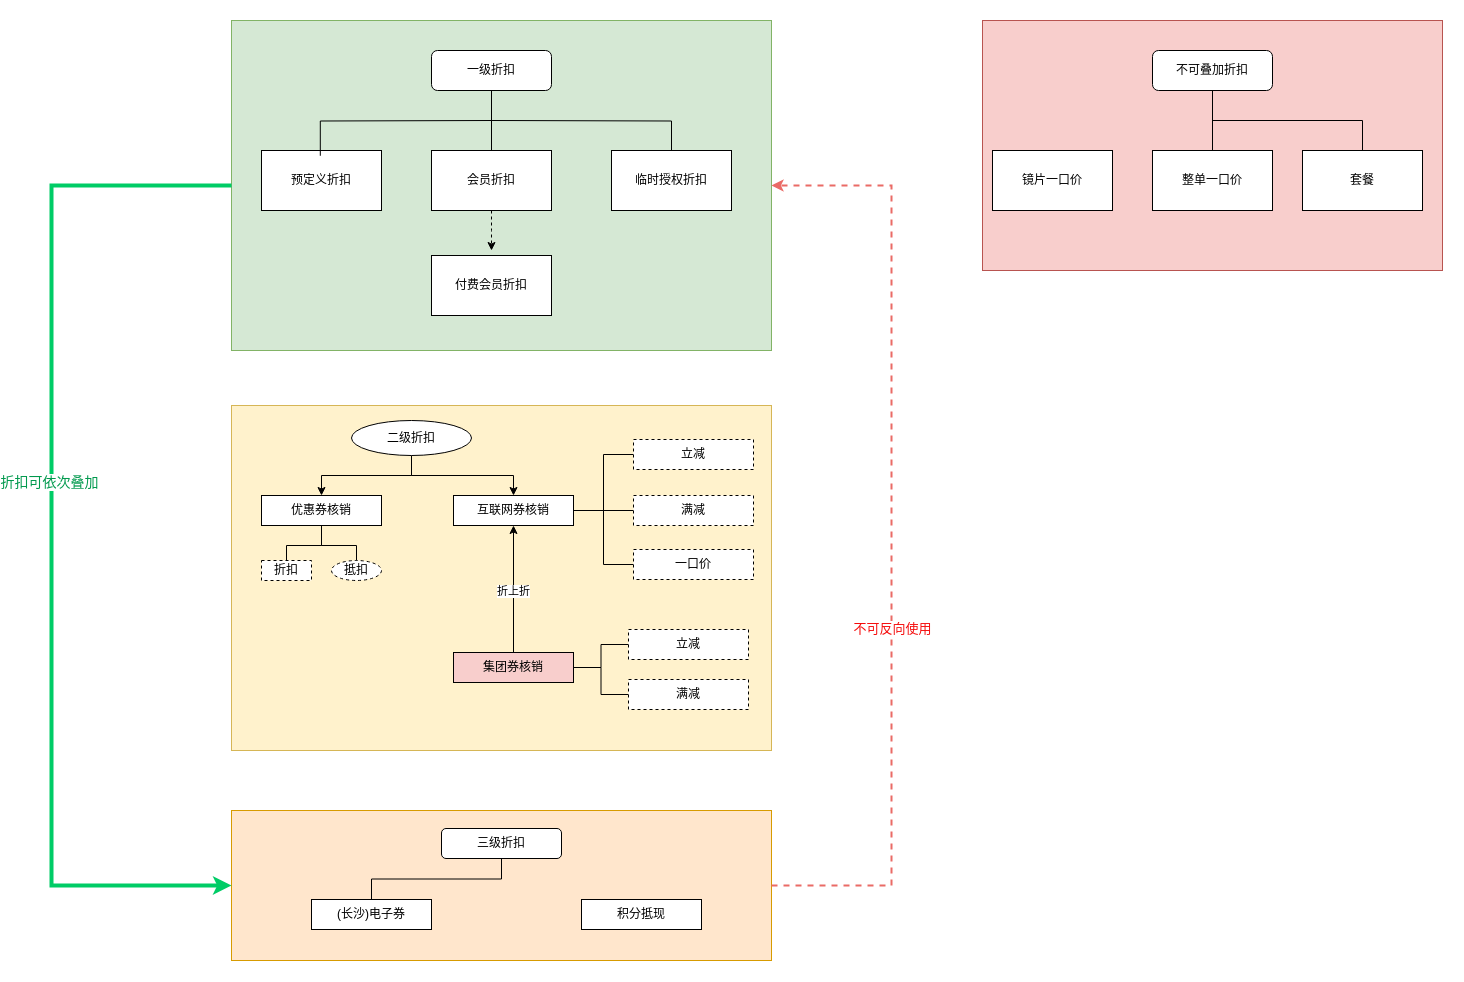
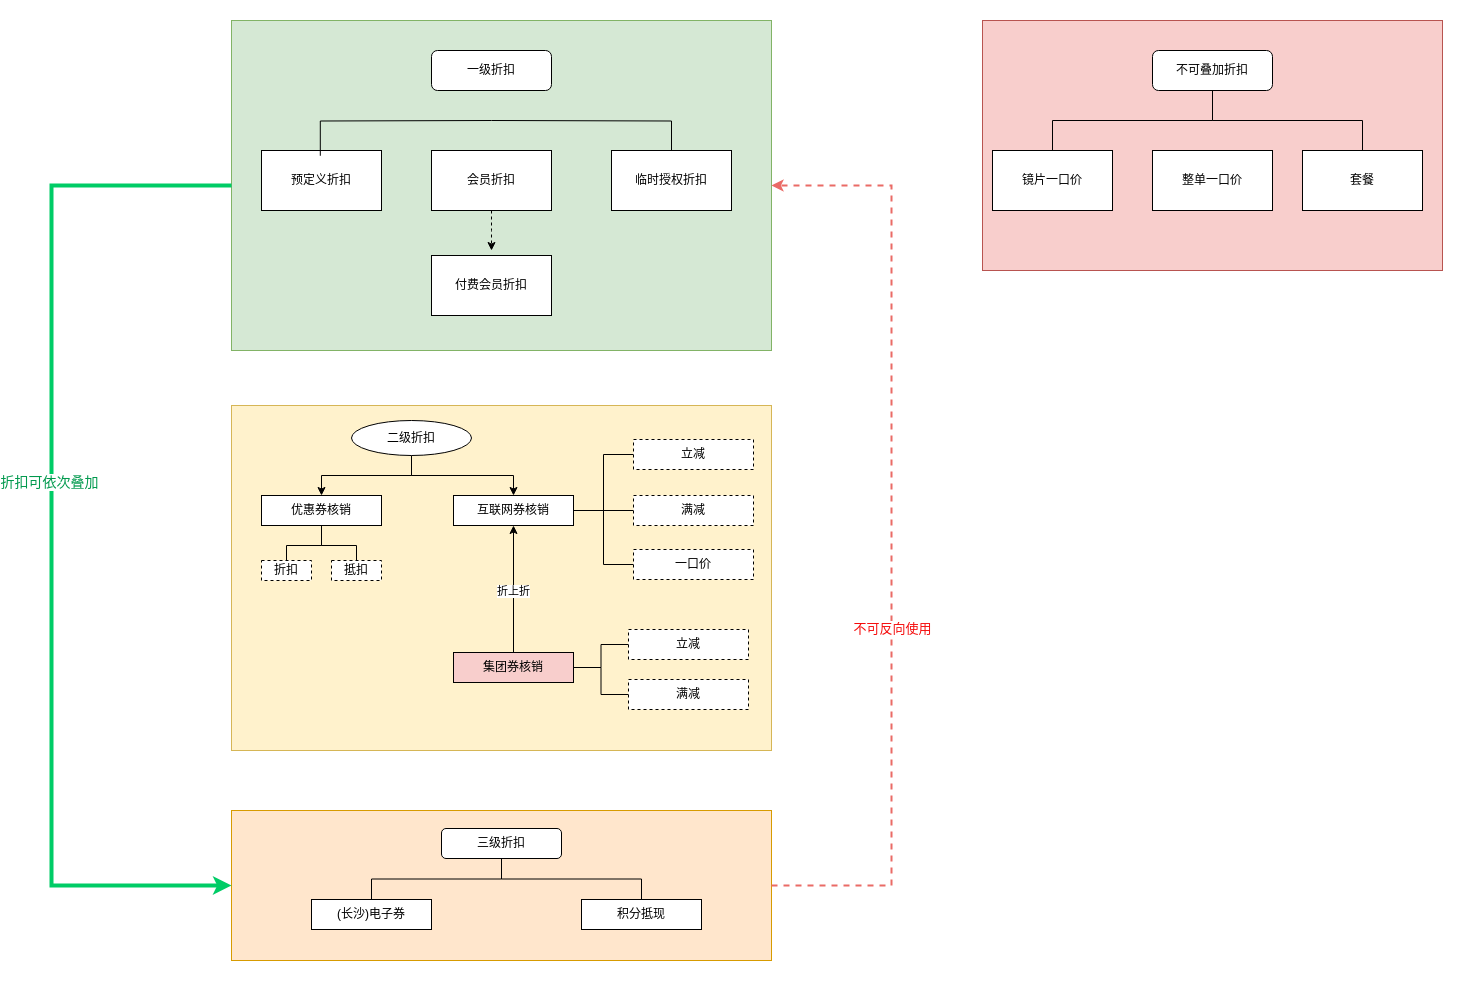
(492, 122) -> none
(1213, 136) -> (1117, 121)
(357, 571) -> (357, 571)
none -> (583, 879)
